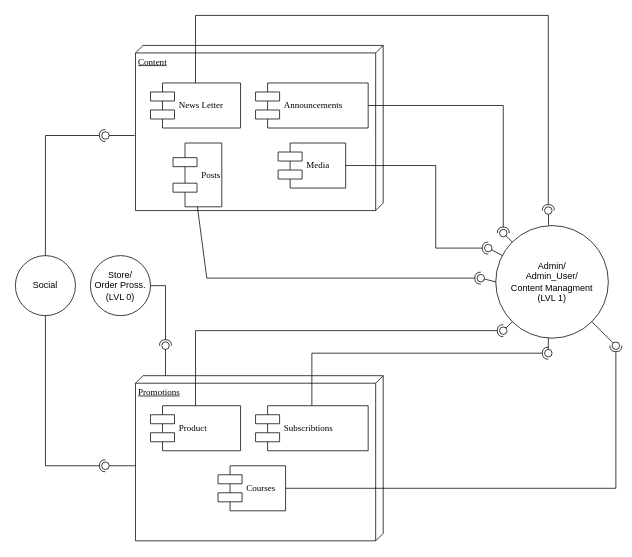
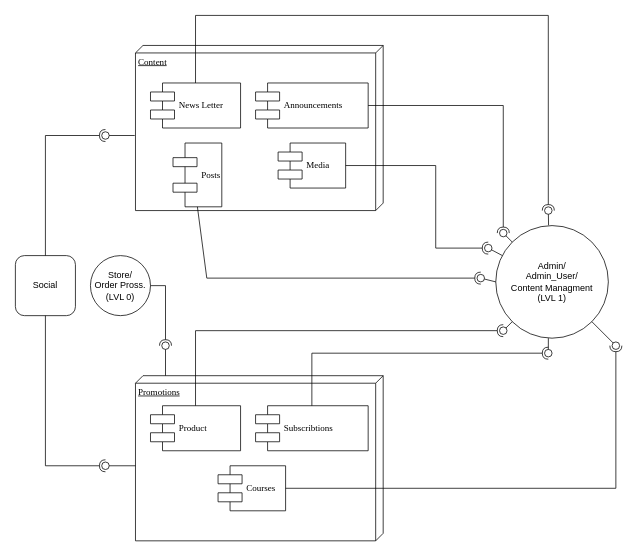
(45, 285) -> (45, 285)
